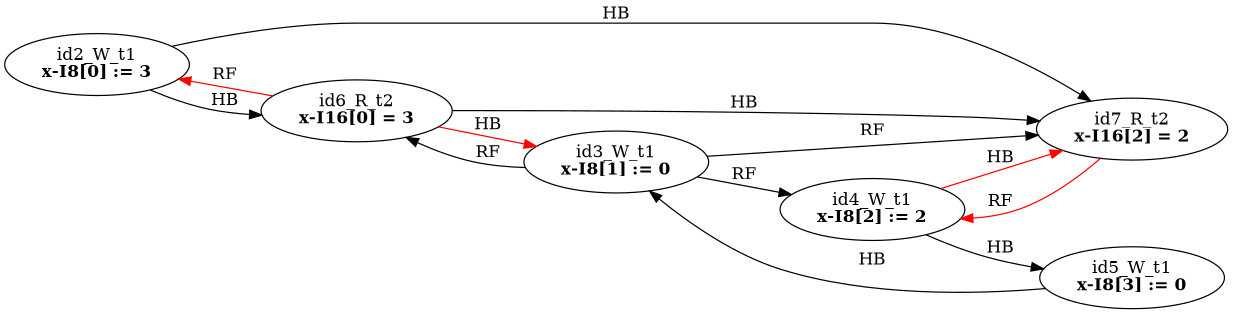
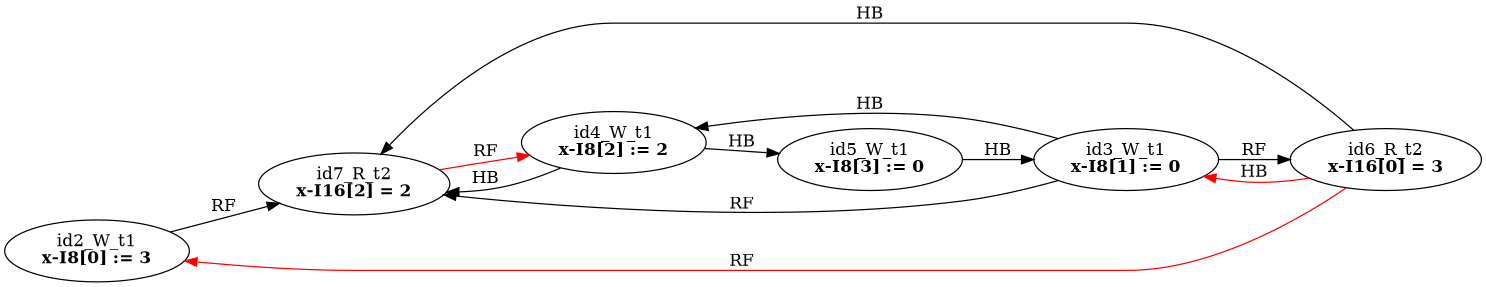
(616, 14) -> (224, 206)
(199, 107) -> none
(996, 171) -> (511, 185)
(744, 175) -> (870, 104)
